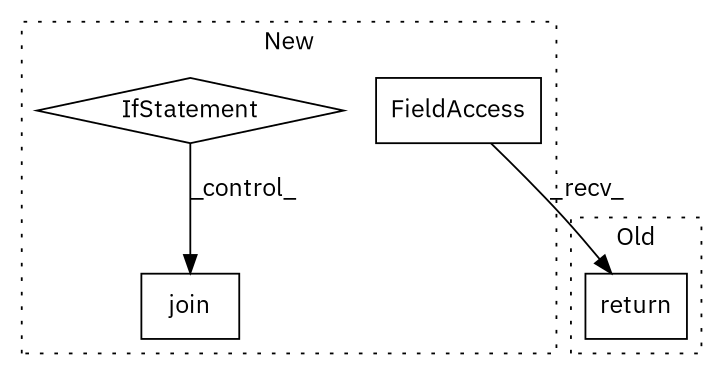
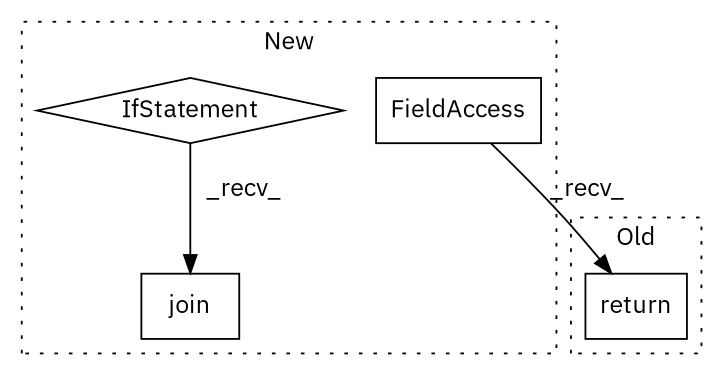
(245, 189) -> (245, 189)
